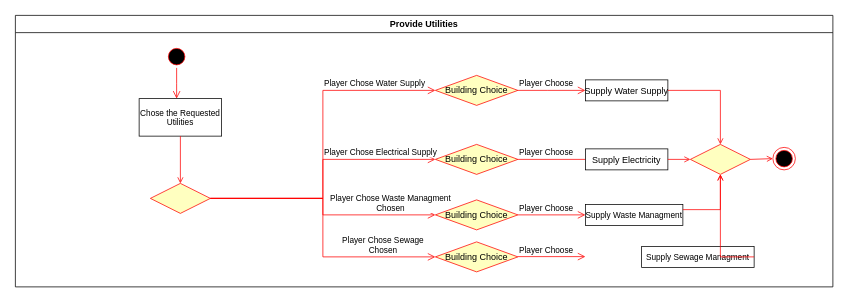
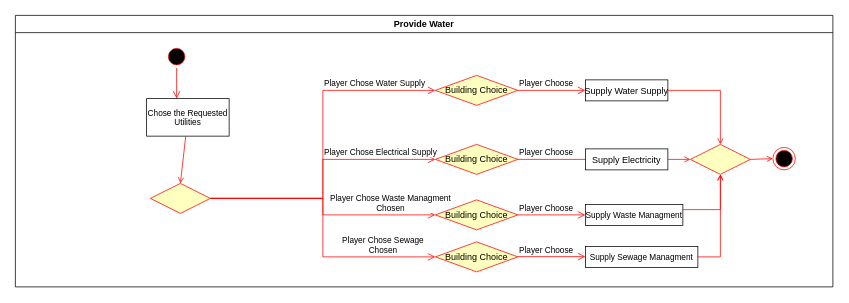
(424, 24) -> (424, 24)
(180, 117) -> (188, 117)
(698, 257) -> (642, 257)
